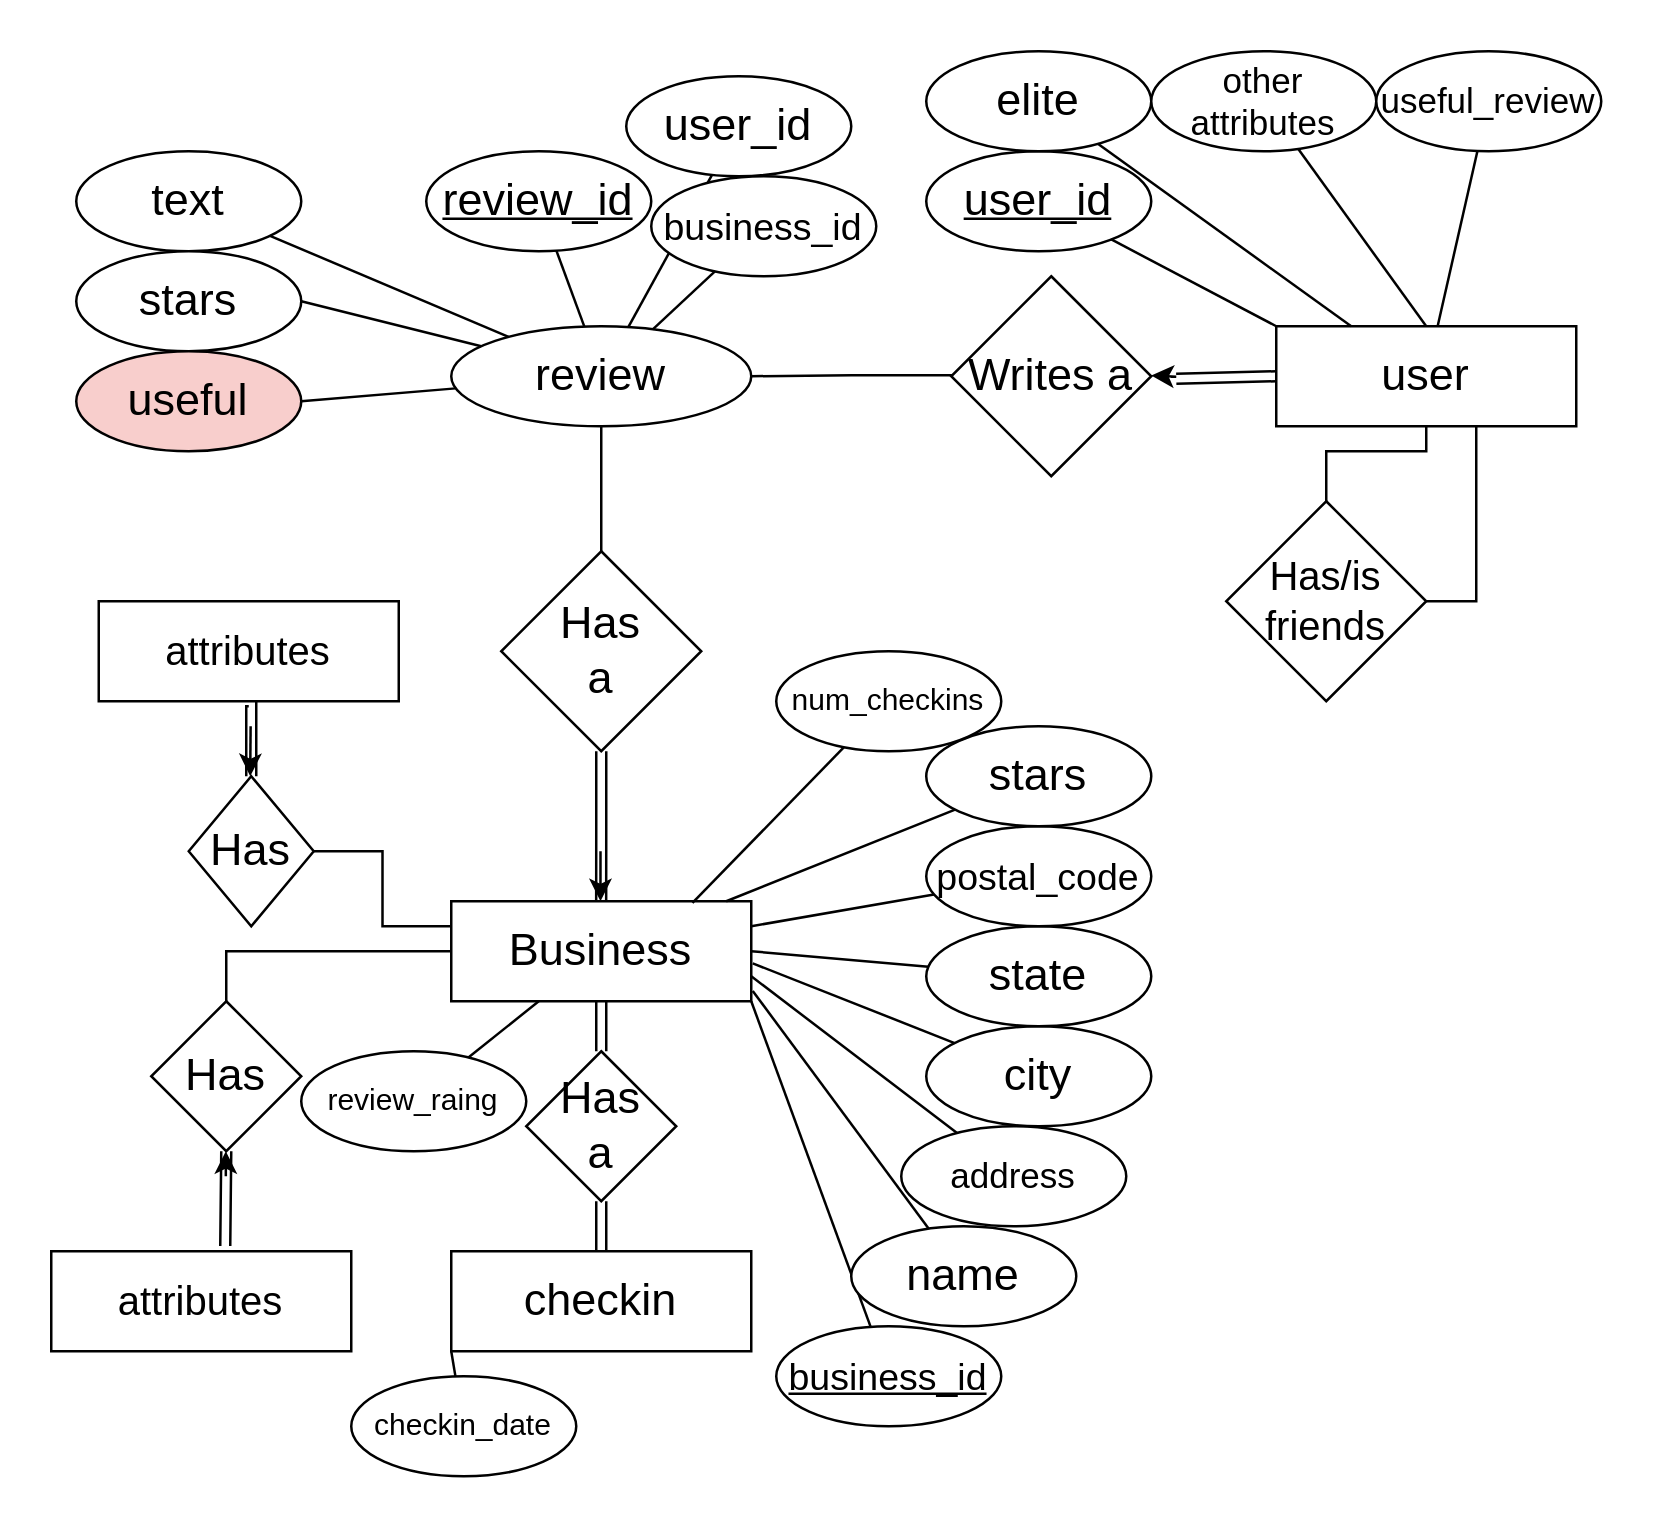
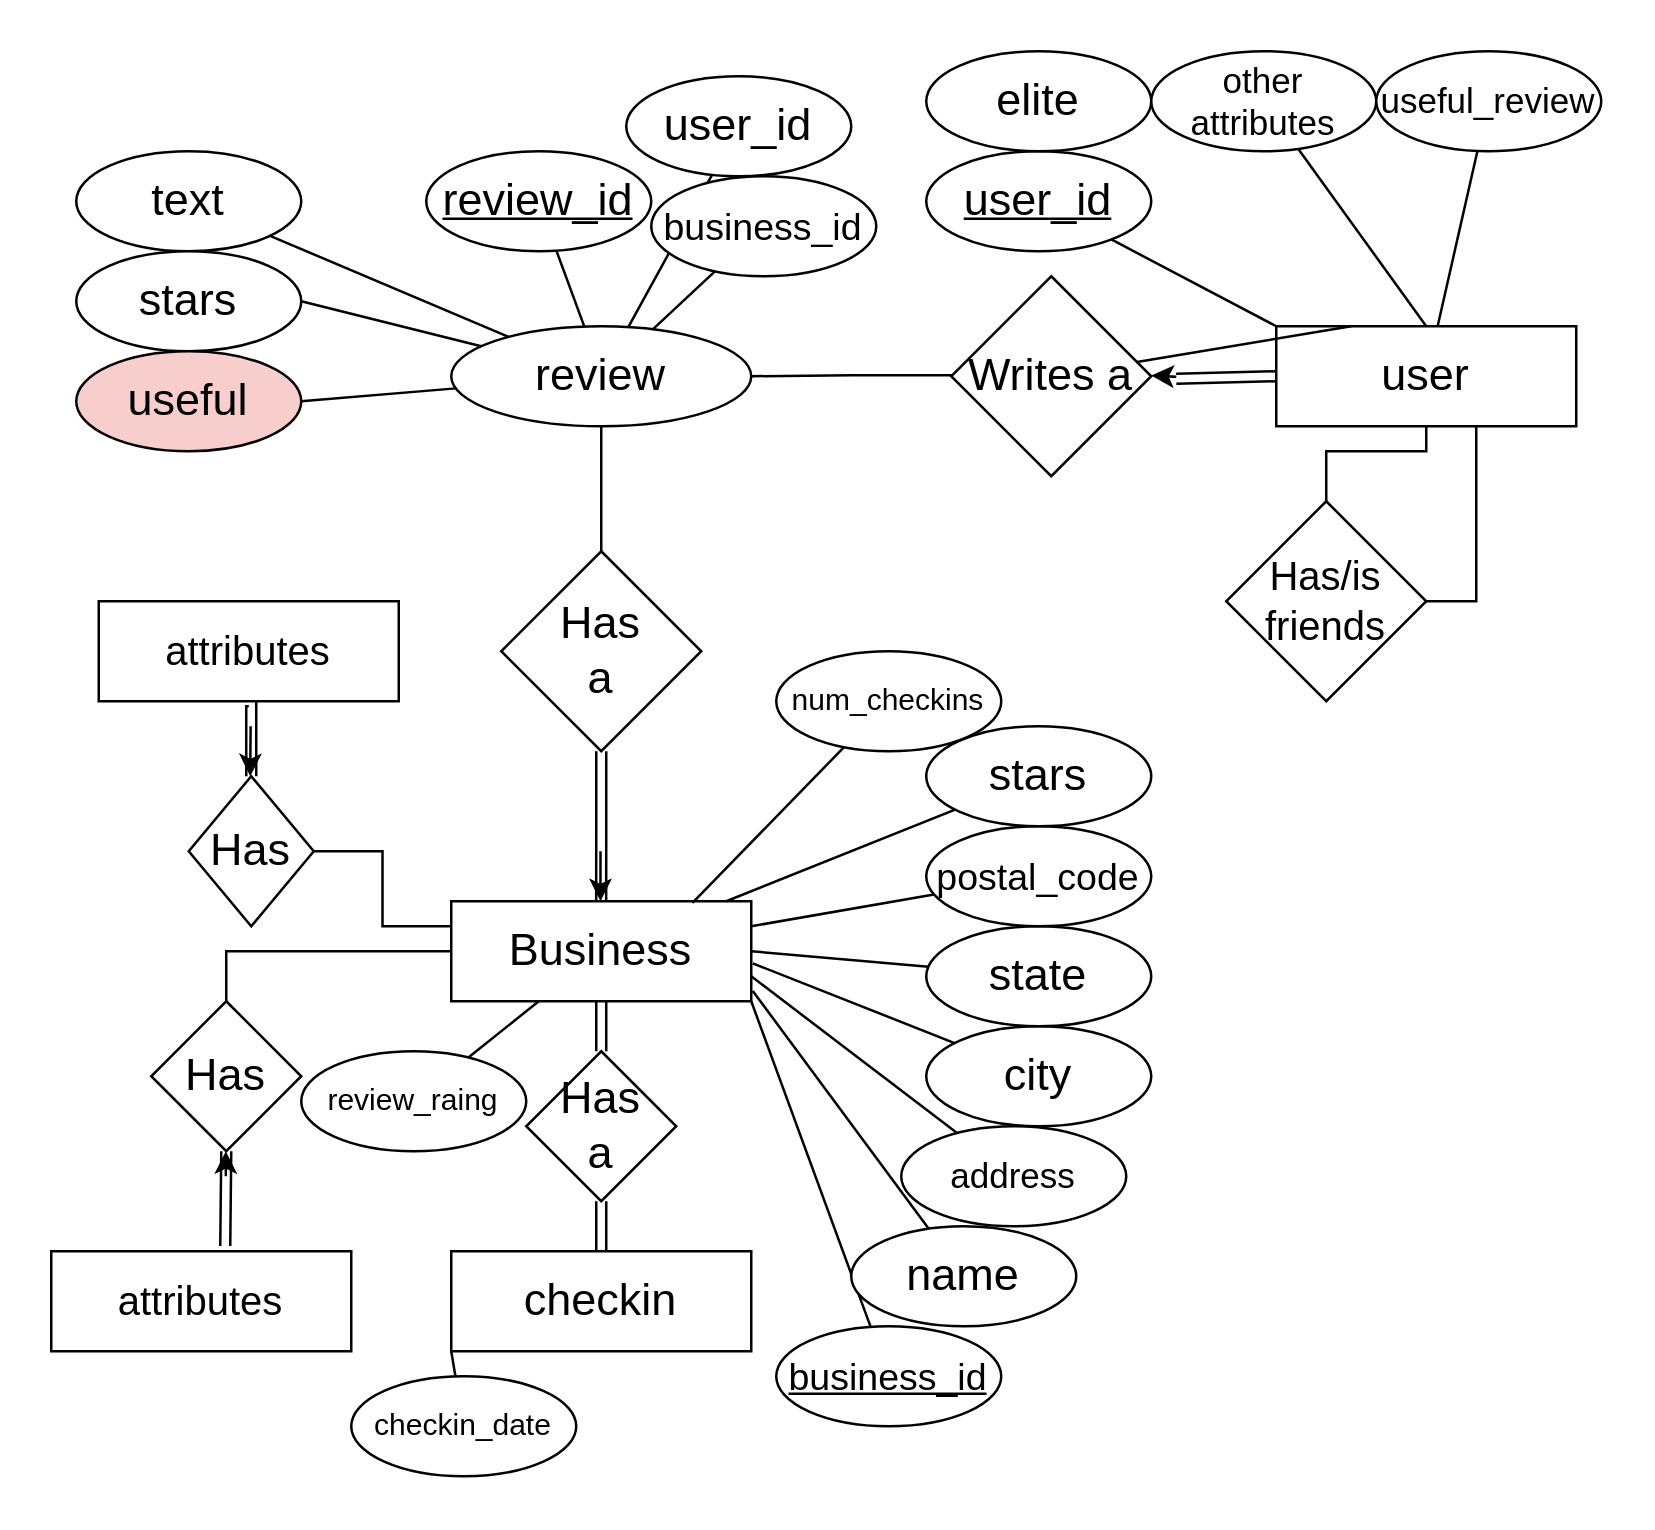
(1225, 235) -> (1245, 344)
